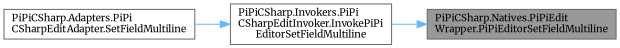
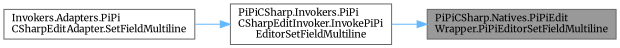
(99, 24) -> (99, 24)
